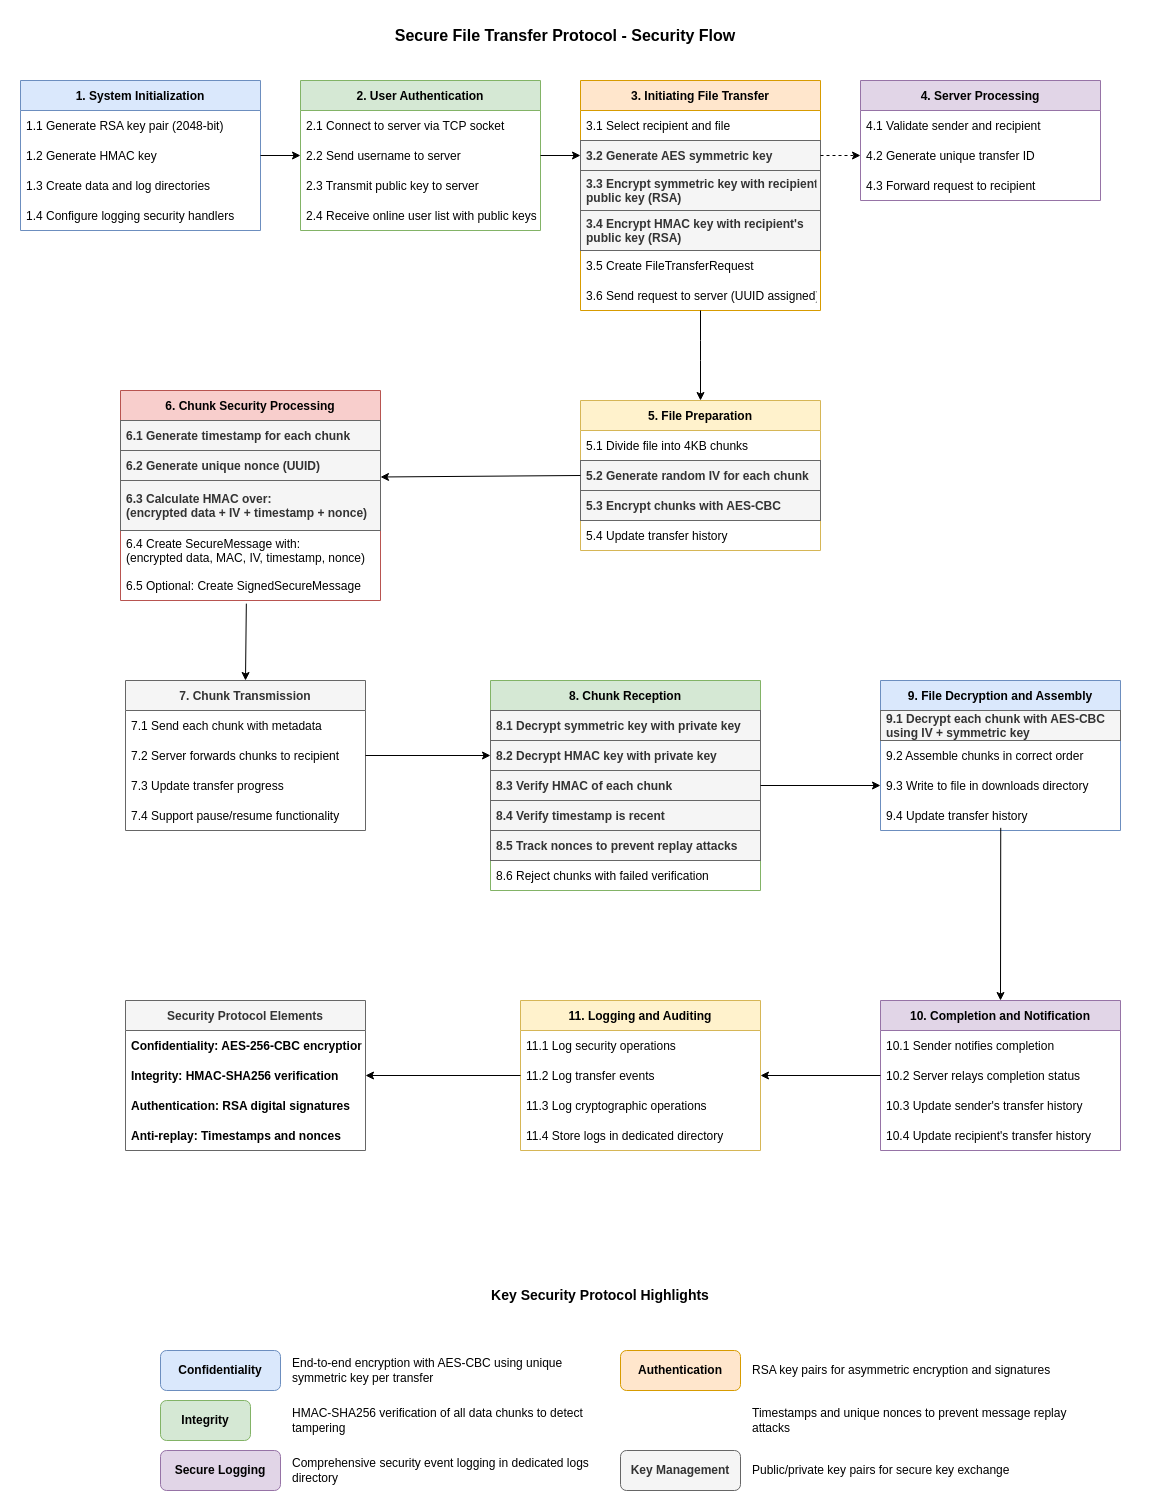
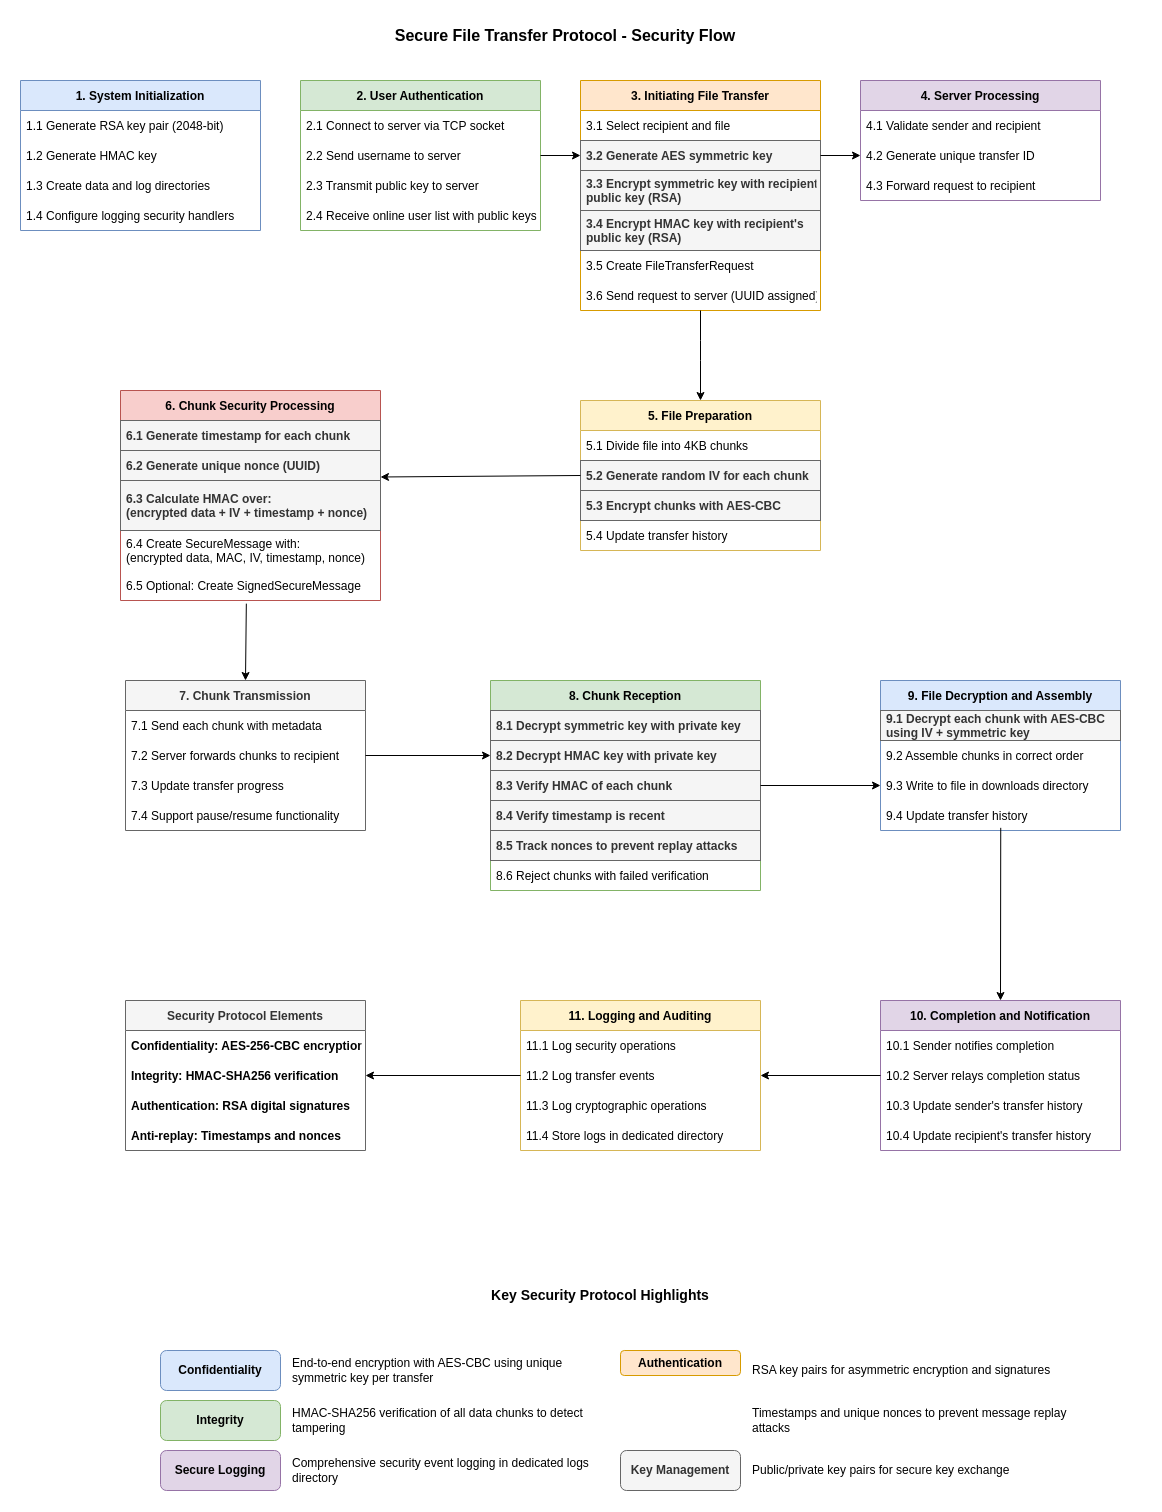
(278, 156) -> none
(837, 156) -> (837, 156)
(681, 1371) -> (681, 1363)
(206, 1421) -> (221, 1421)
